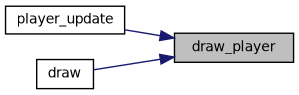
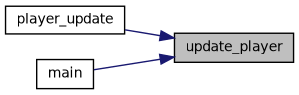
(234, 48) -> (234, 48)
(65, 74) -> (65, 74)
